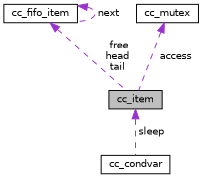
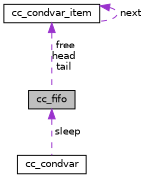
(41, 14) -> (52, 14)
(167, 14) -> none
(136, 100) -> (52, 100)
